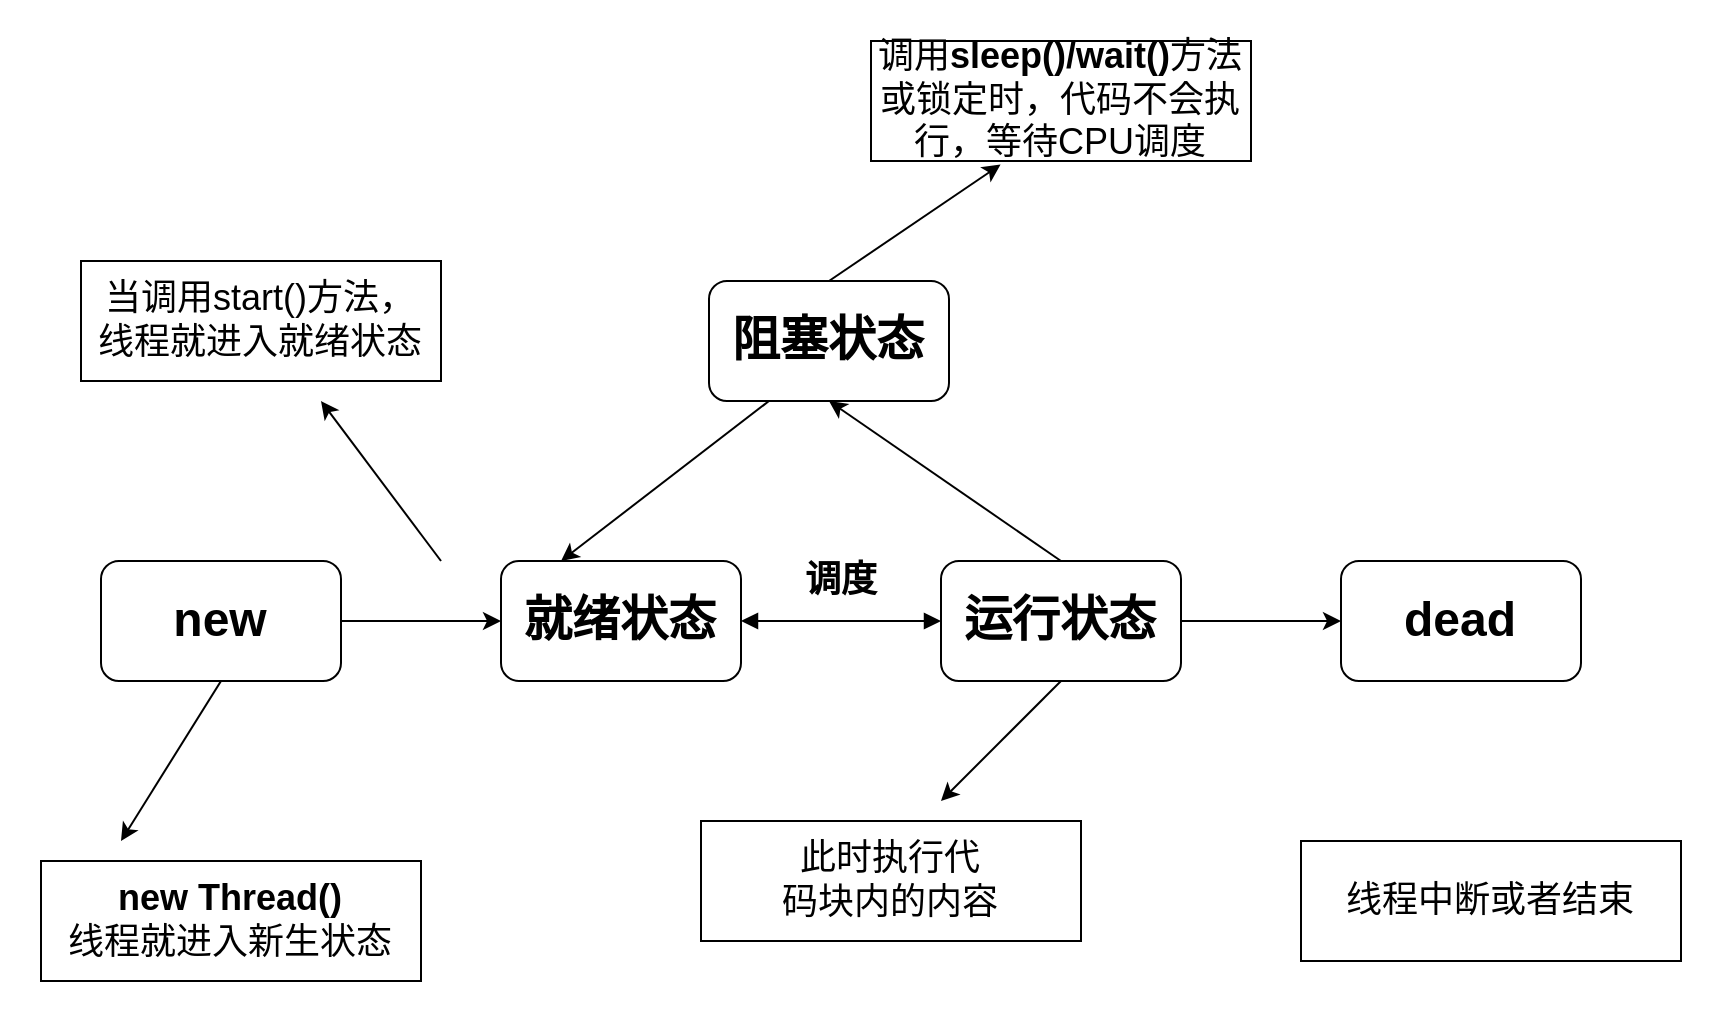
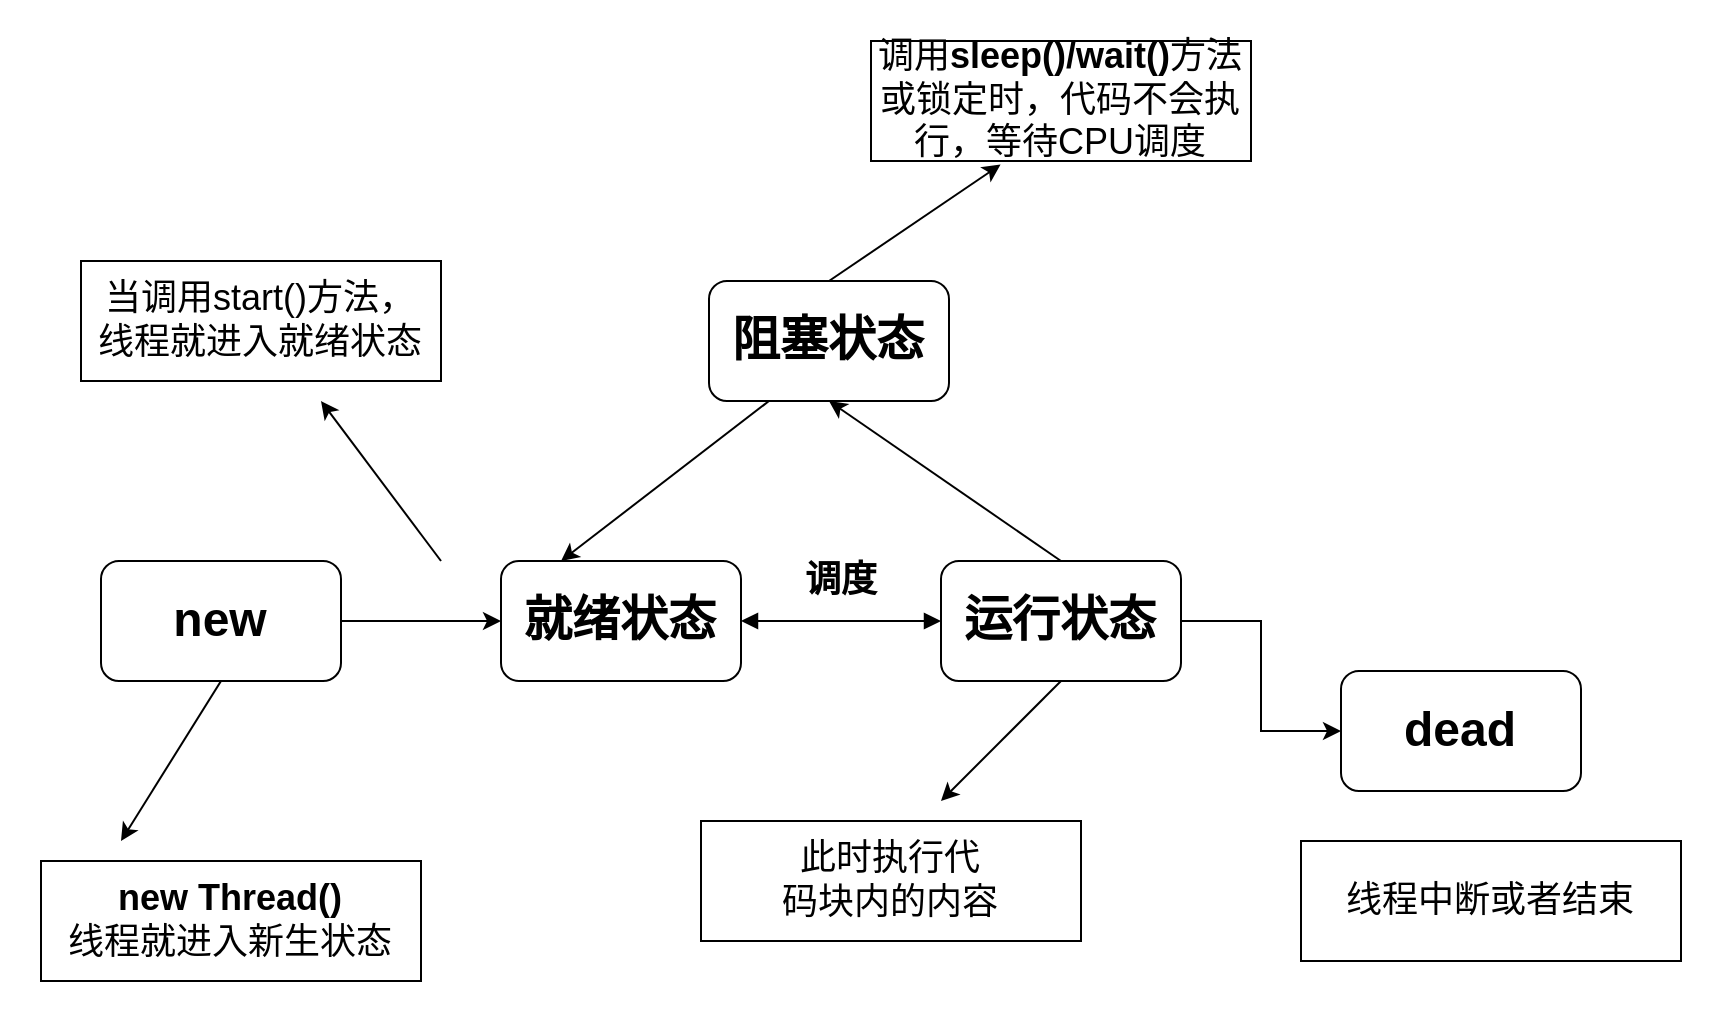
(1461, 621) -> (1461, 731)
